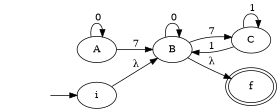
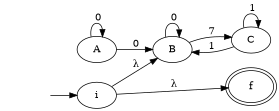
(135, 44) -> (135, 44)
(206, 67) -> (169, 91)
